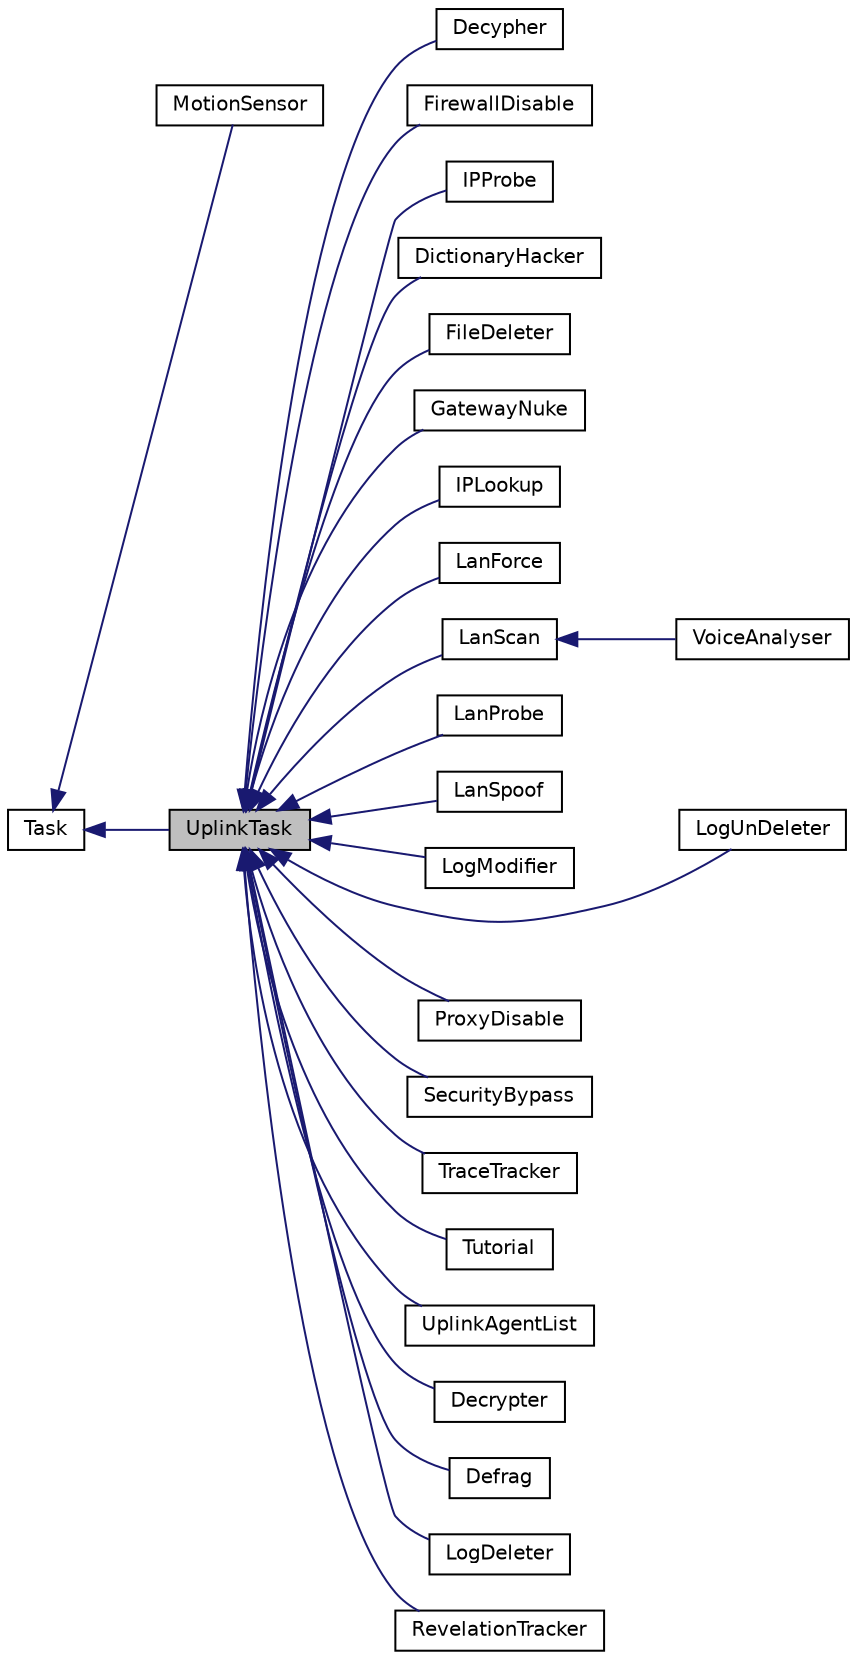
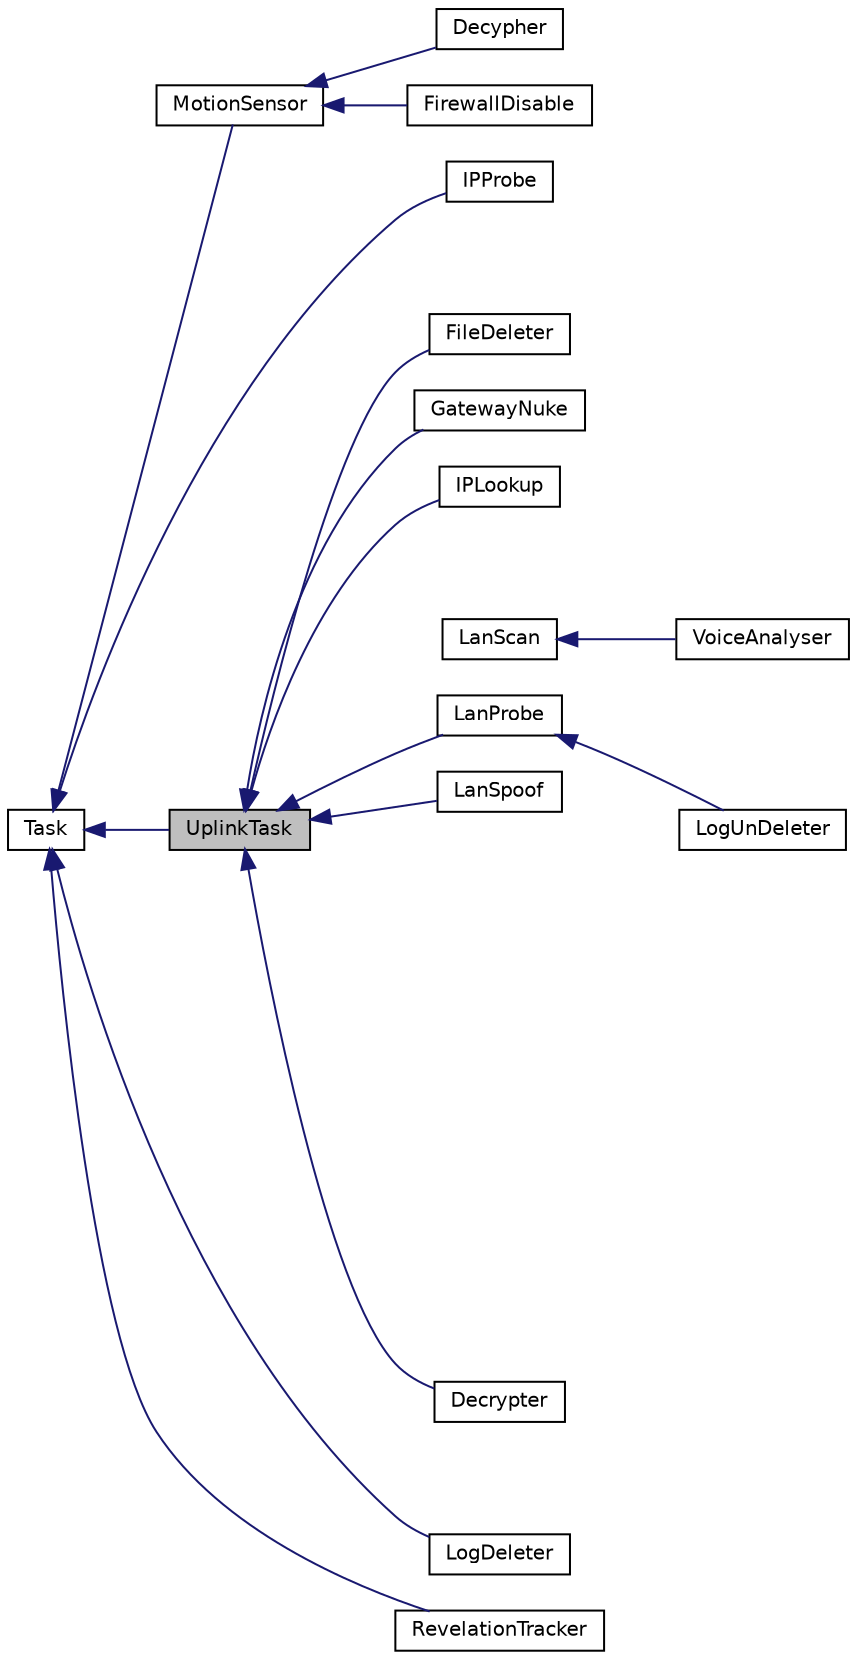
(500, 258) -> none
(369, 319) -> (206, 458)
(293, 396) -> (381, 64)
(303, 410) -> (376, 105)
(500, 563) -> none
(348, 714) -> none
(500, 868) -> none
(511, 921) -> (651, 775)
(500, 1021) -> none
(500, 1097) -> none
(500, 1173) -> none
(324, 1214) -> (192, 1234)
(500, 1249) -> none
(291, 1254) -> (115, 1319)
(500, 1326) -> none
(500, 1478) -> none
